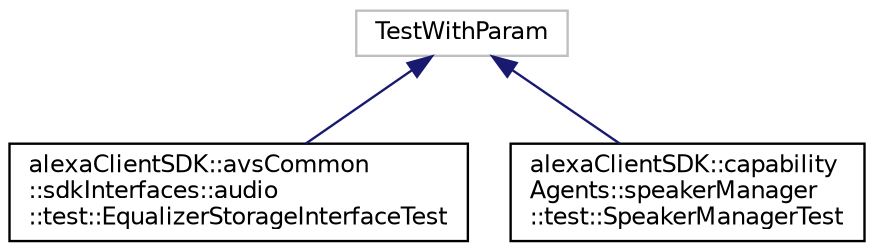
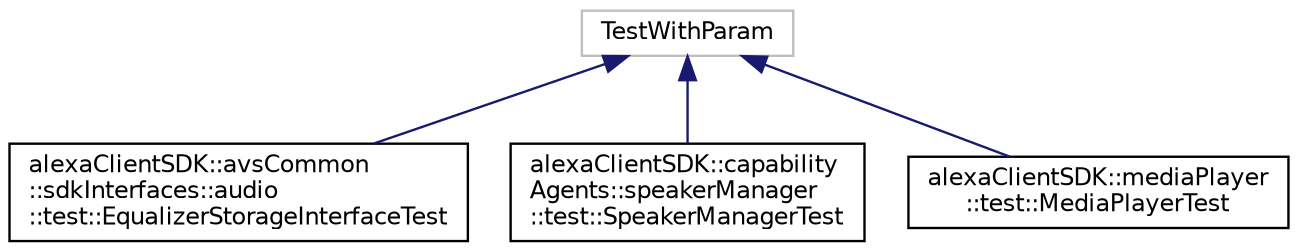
none -> (1098, 192)
